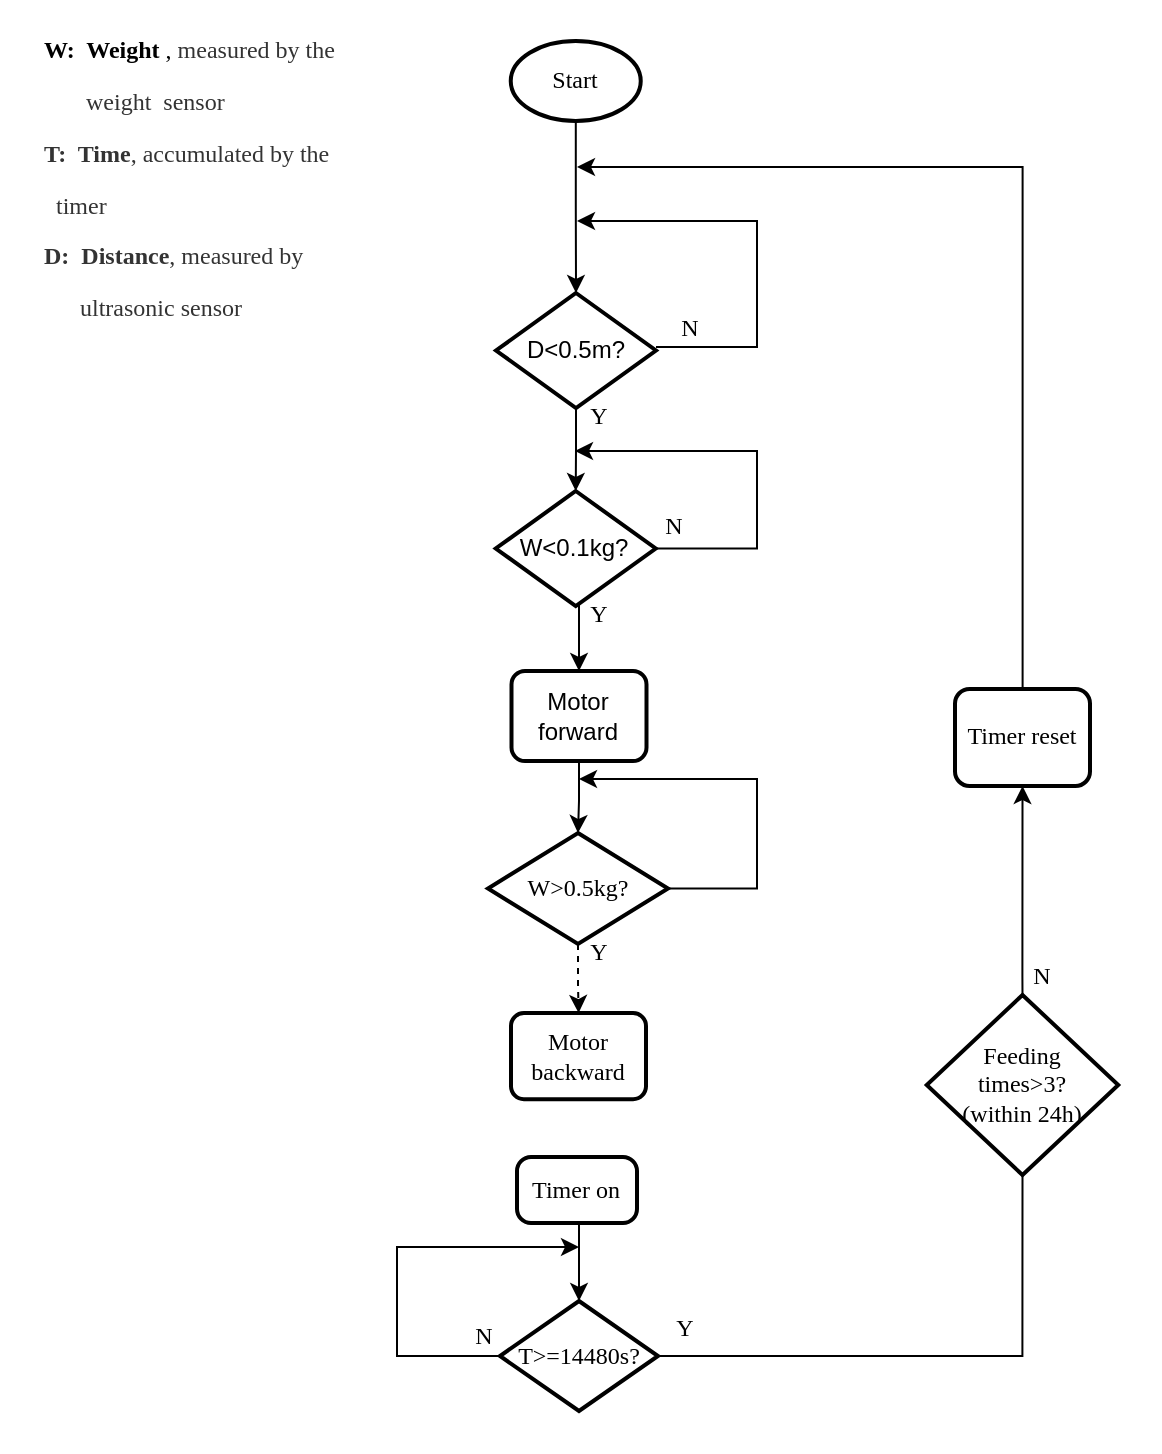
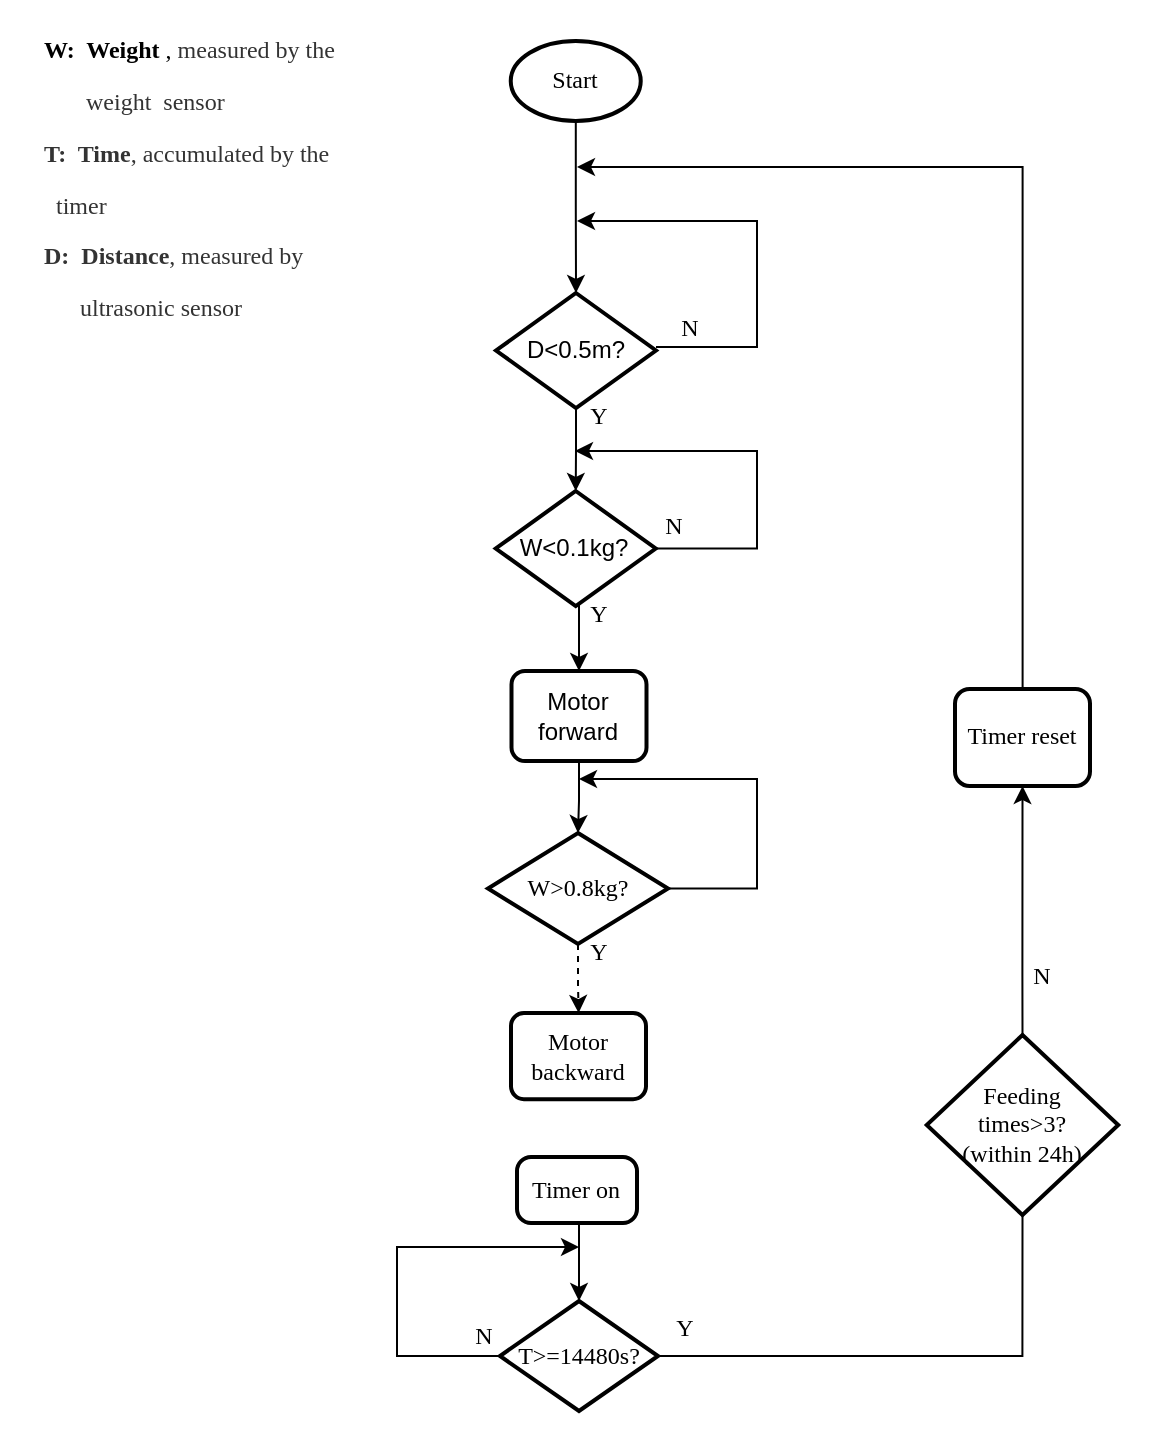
(579, 889) -> (579, 889)
(1022, 1085) -> (1022, 1125)
